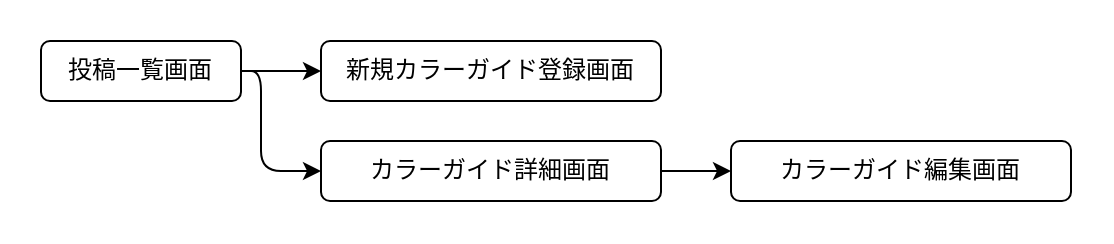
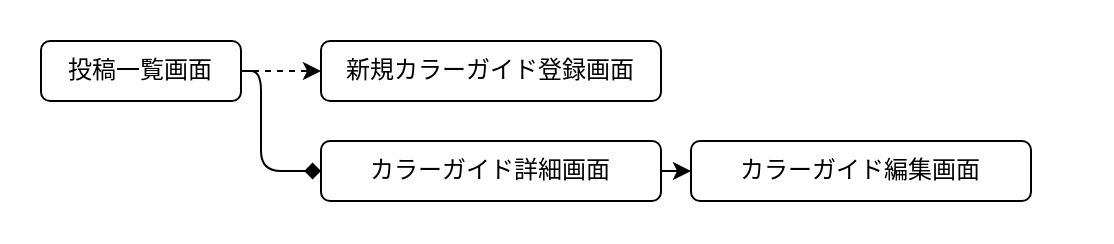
(281, 71) -> (281, 71)
(305, 171) -> (304, 171)
(901, 171) -> (861, 171)
